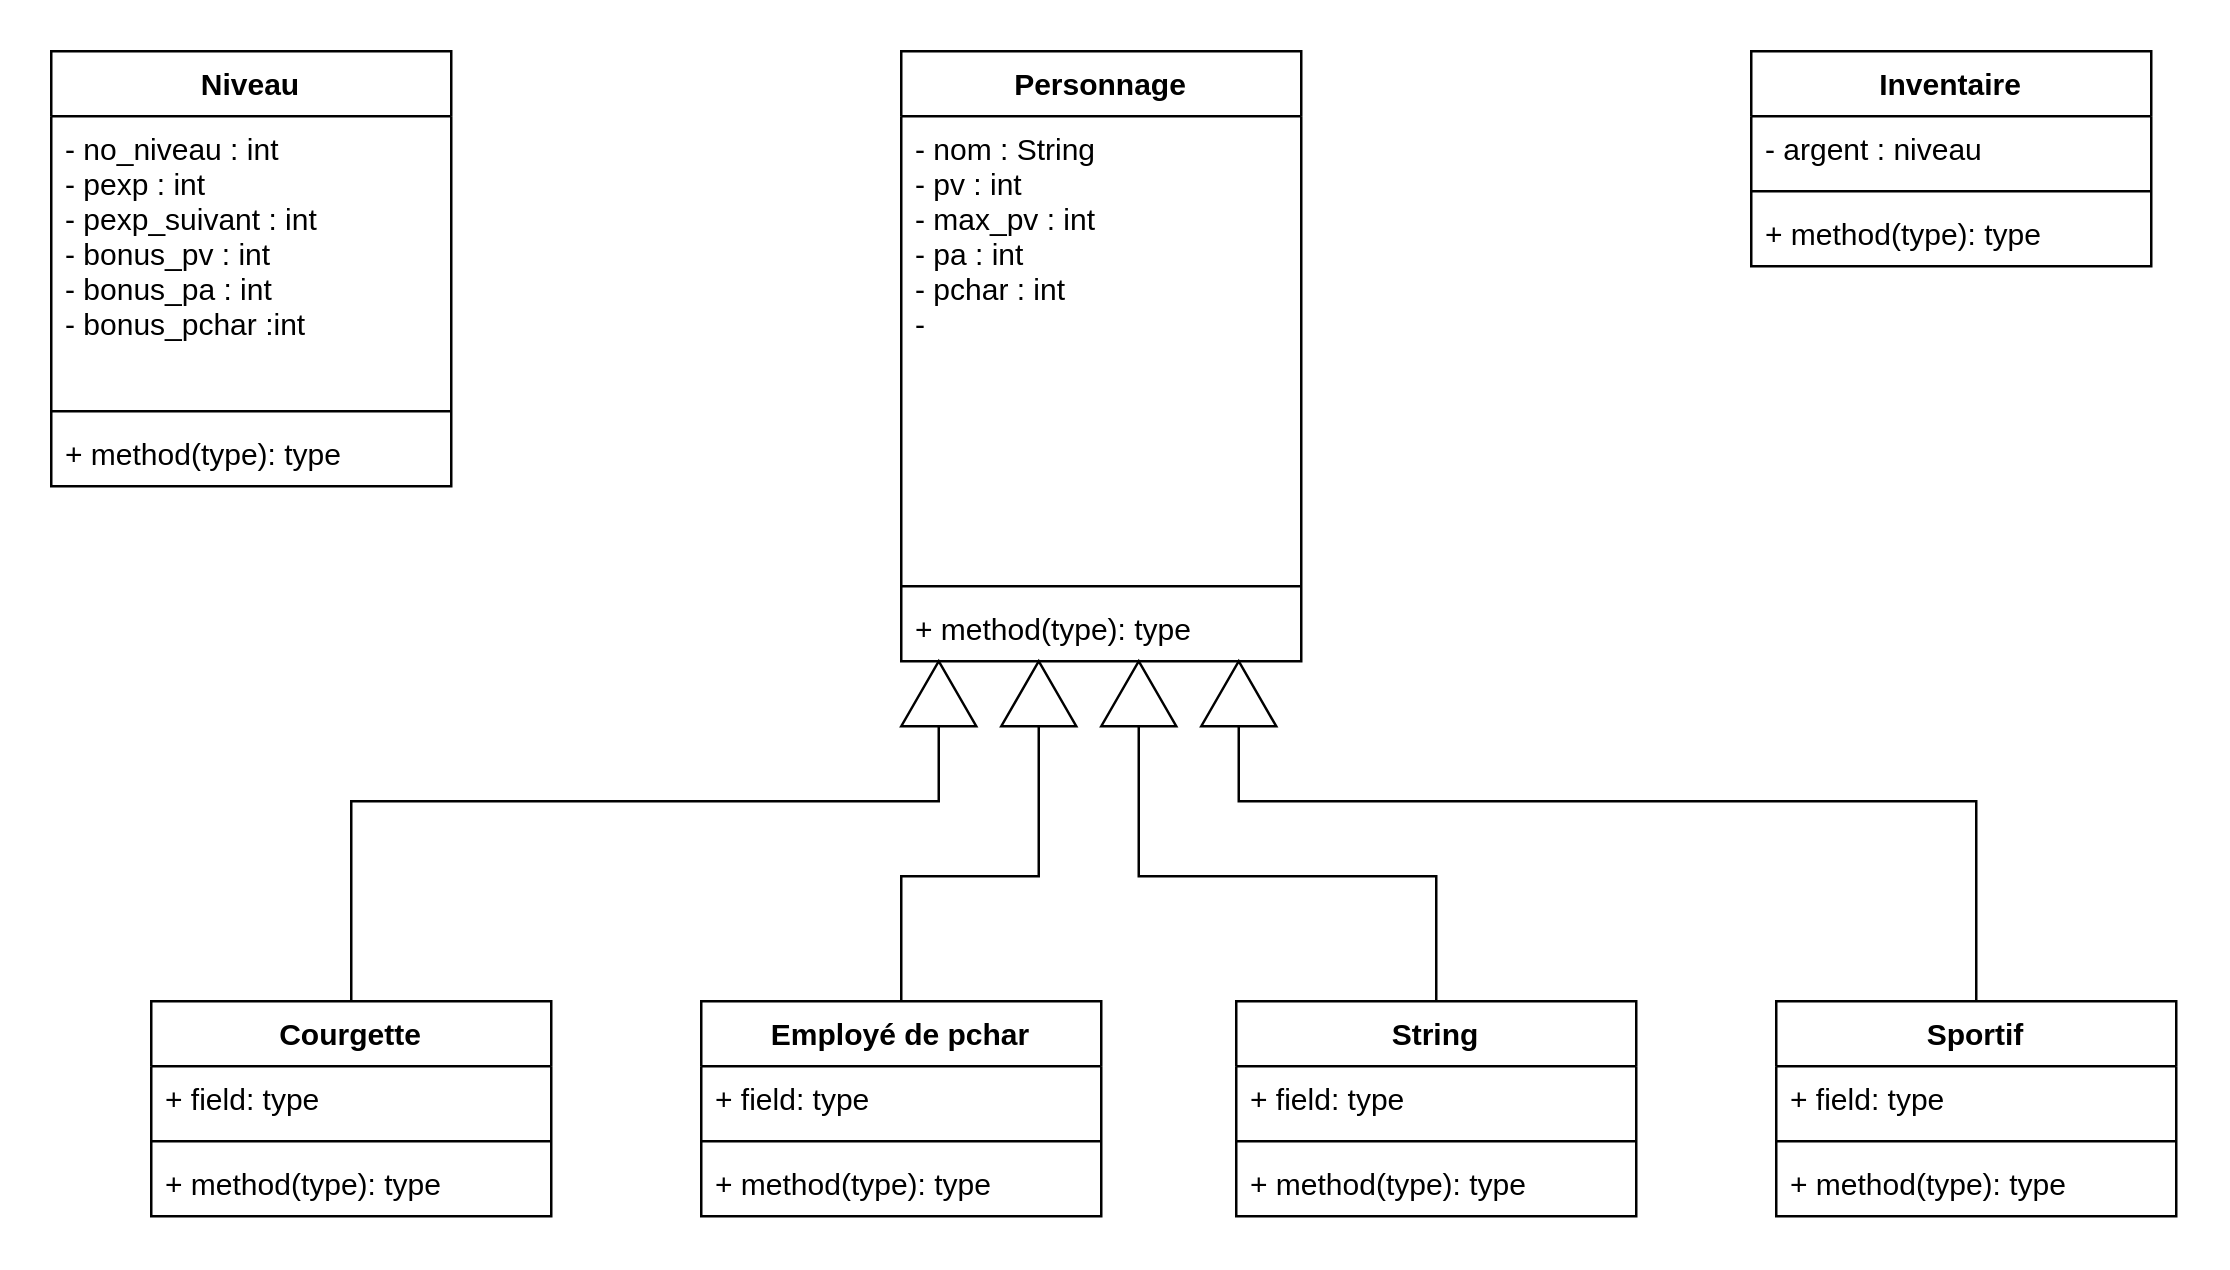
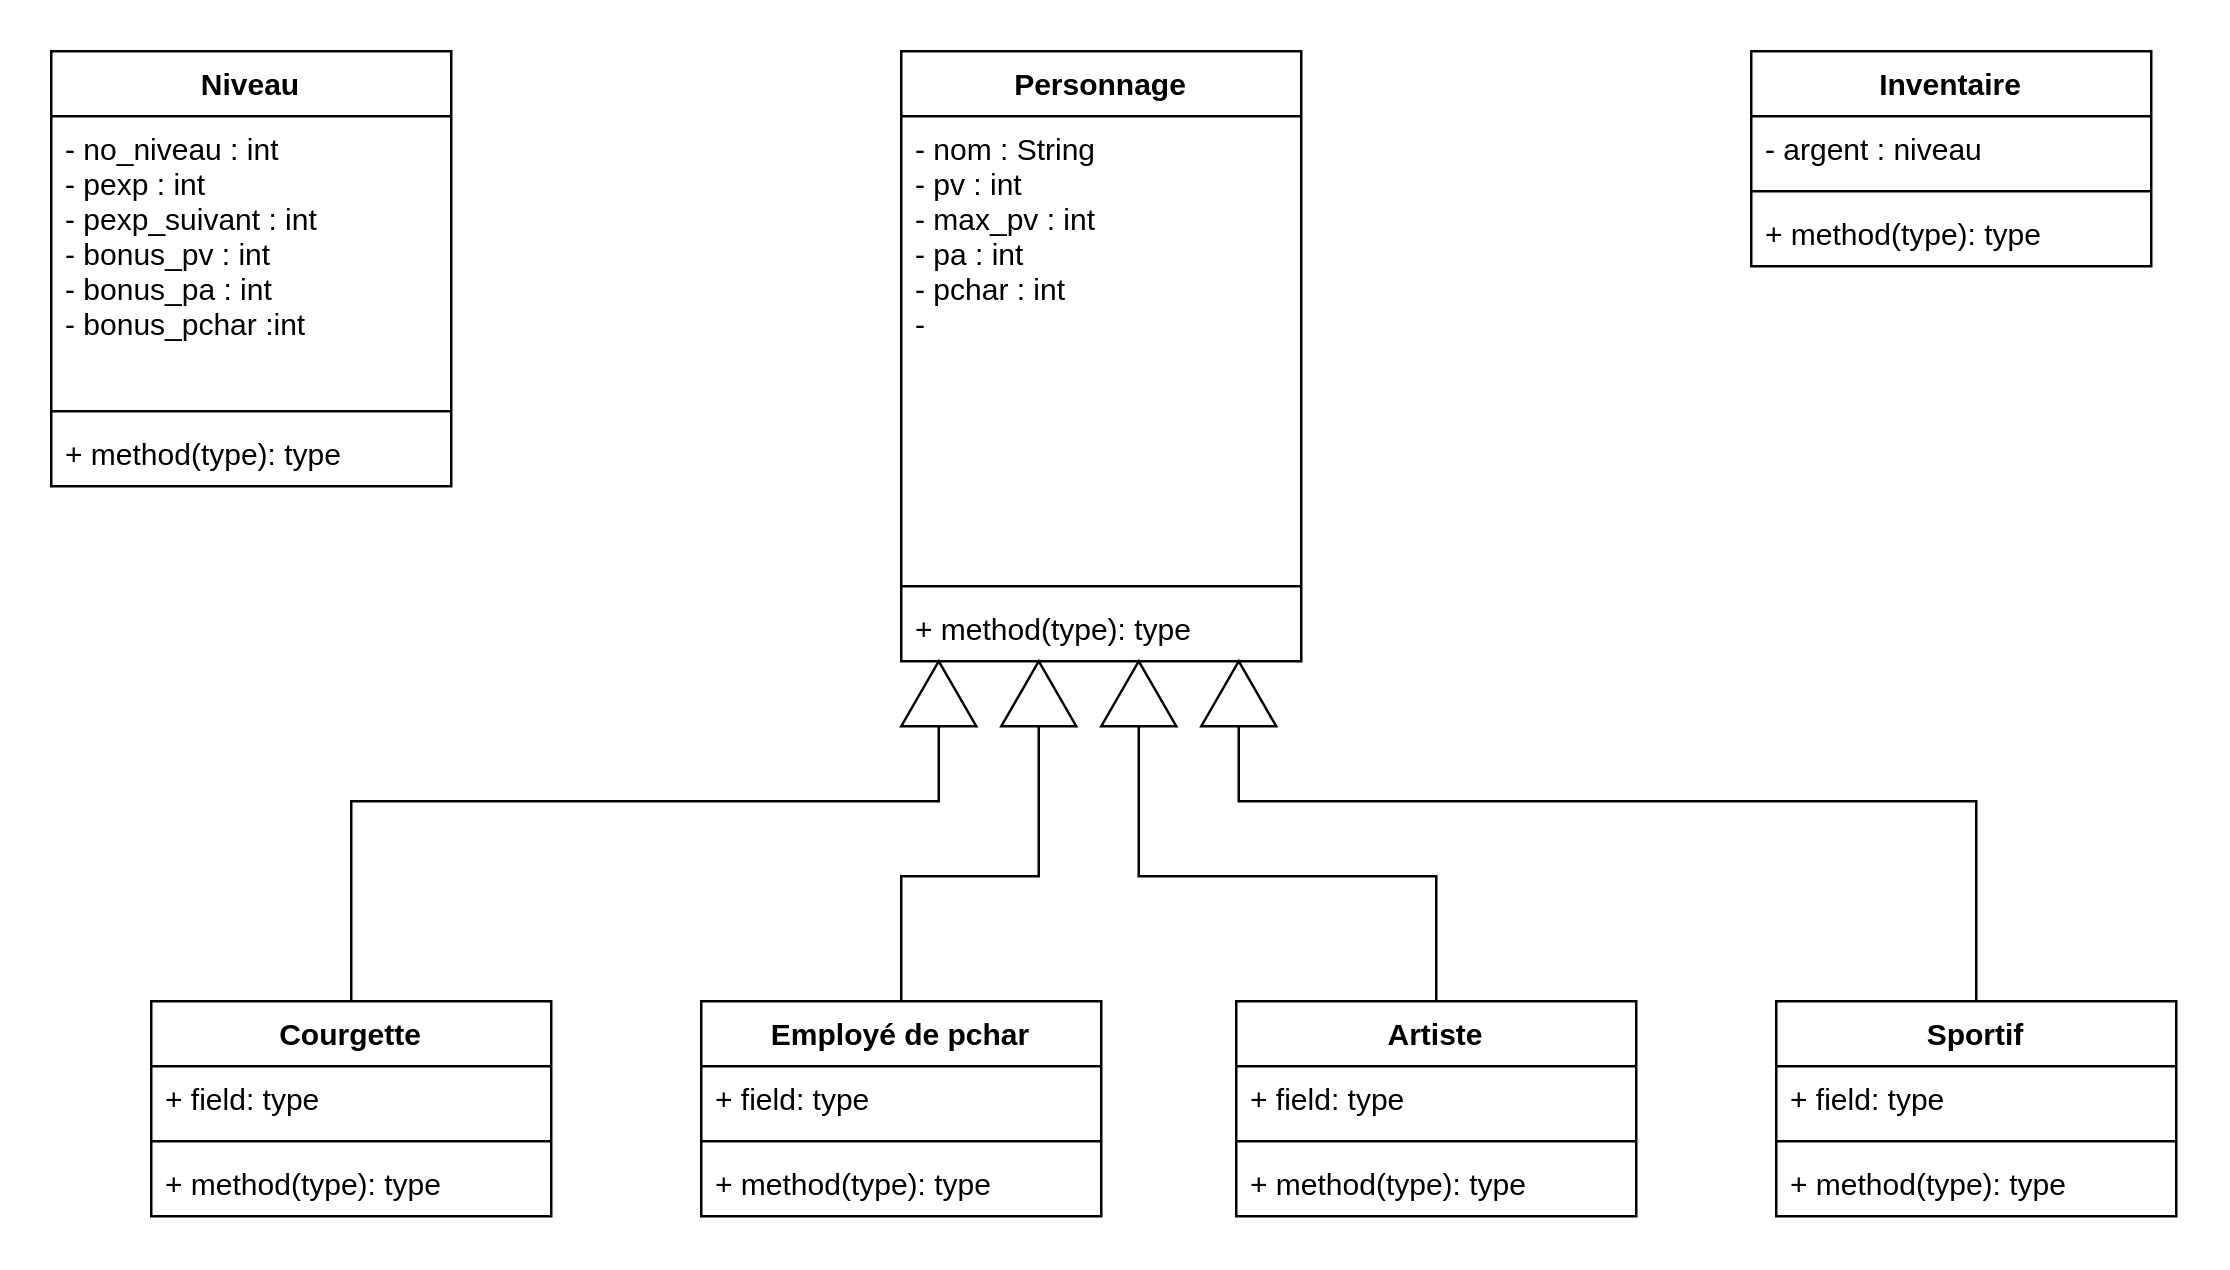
(1435, 1035) -> (1435, 1035)
